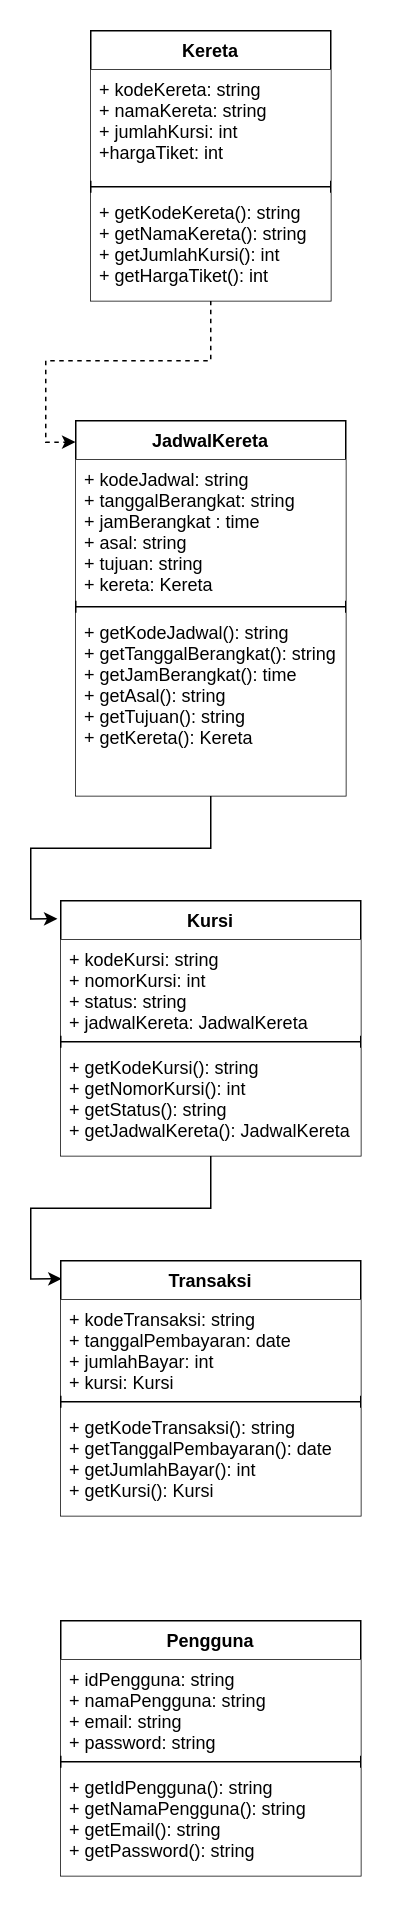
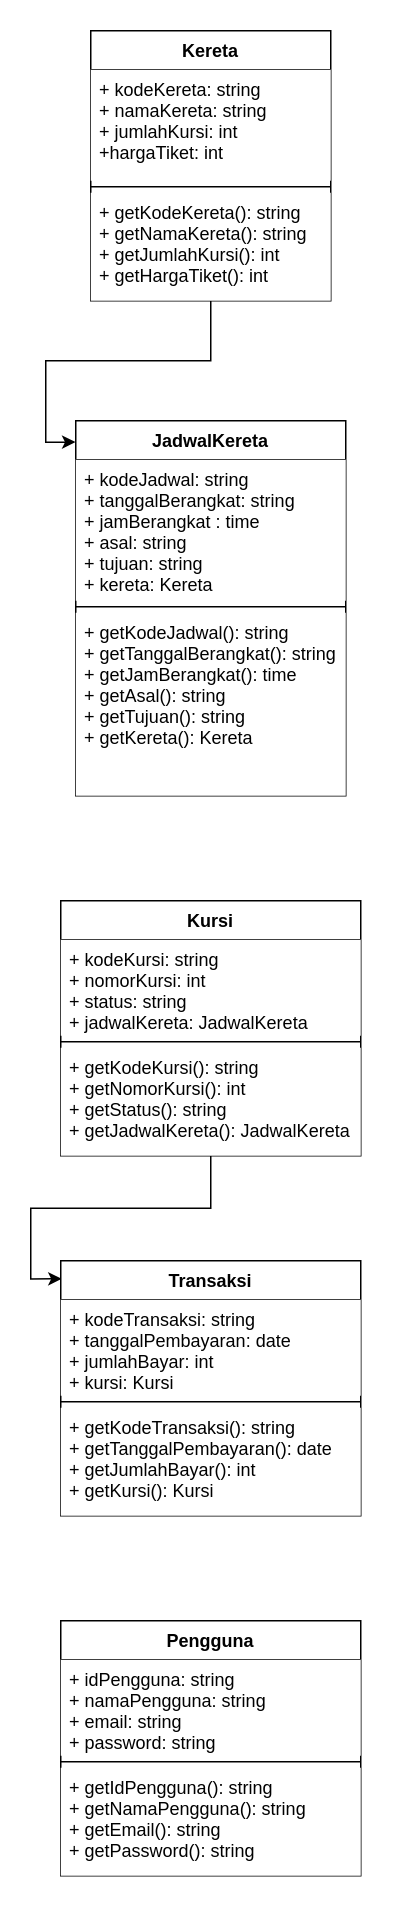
(108, 361) -> (108, 361)
(103, 848) -> none
